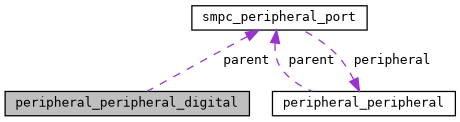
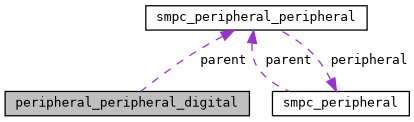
(279, 18) -> (256, 18)
(364, 104) -> (341, 104)
